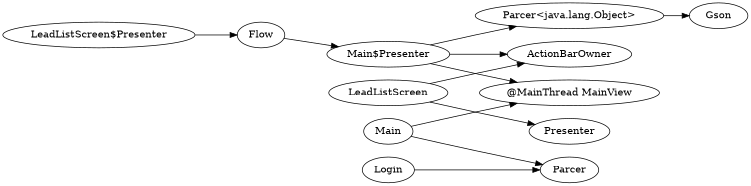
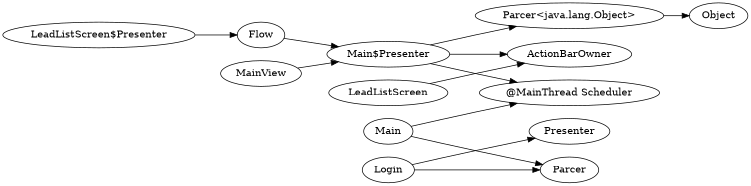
(719, 16) -> (719, 16)
none -> (261, 74)
(569, 93) -> (569, 93)
(486, 114) -> (464, 153)
